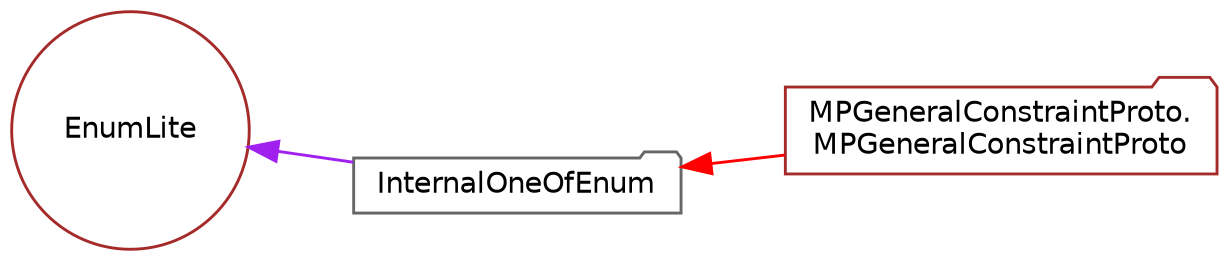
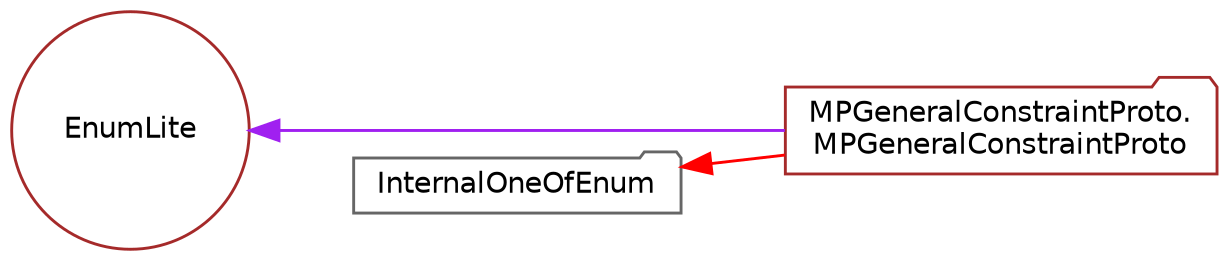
(316, 157) -> (532, 130)
